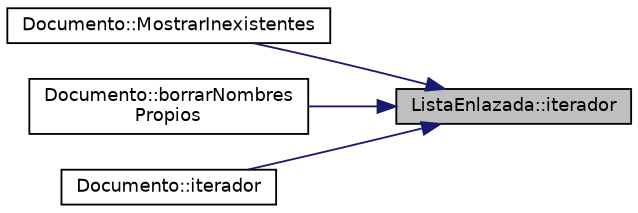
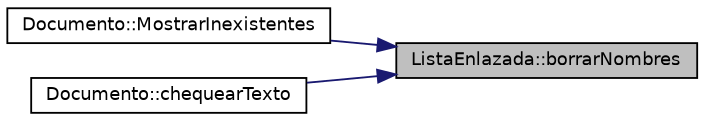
(169, 106) -> none
(514, 106) -> (547, 61)
(169, 187) -> (169, 95)
